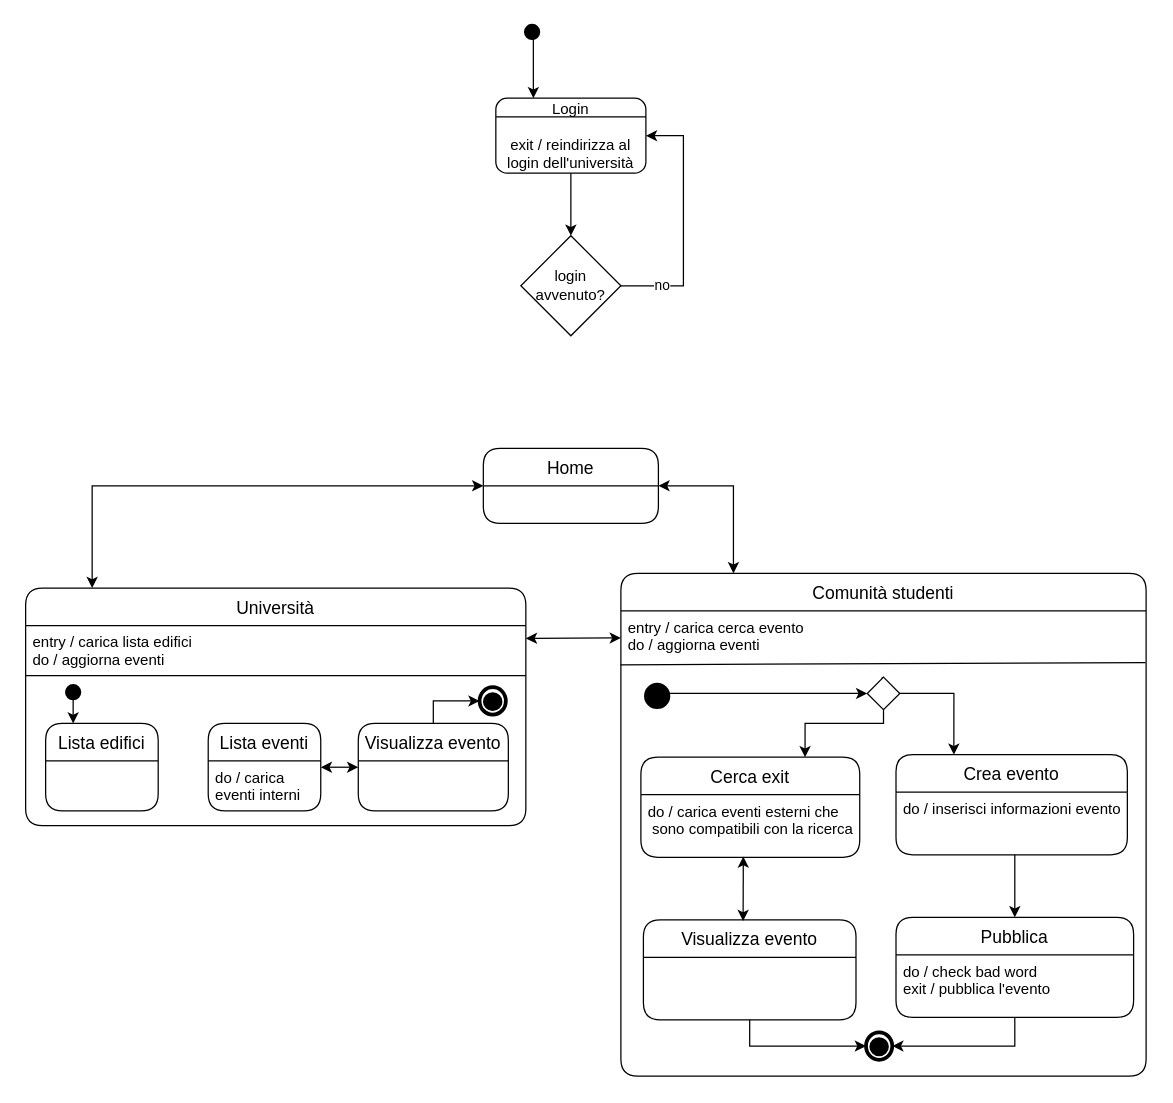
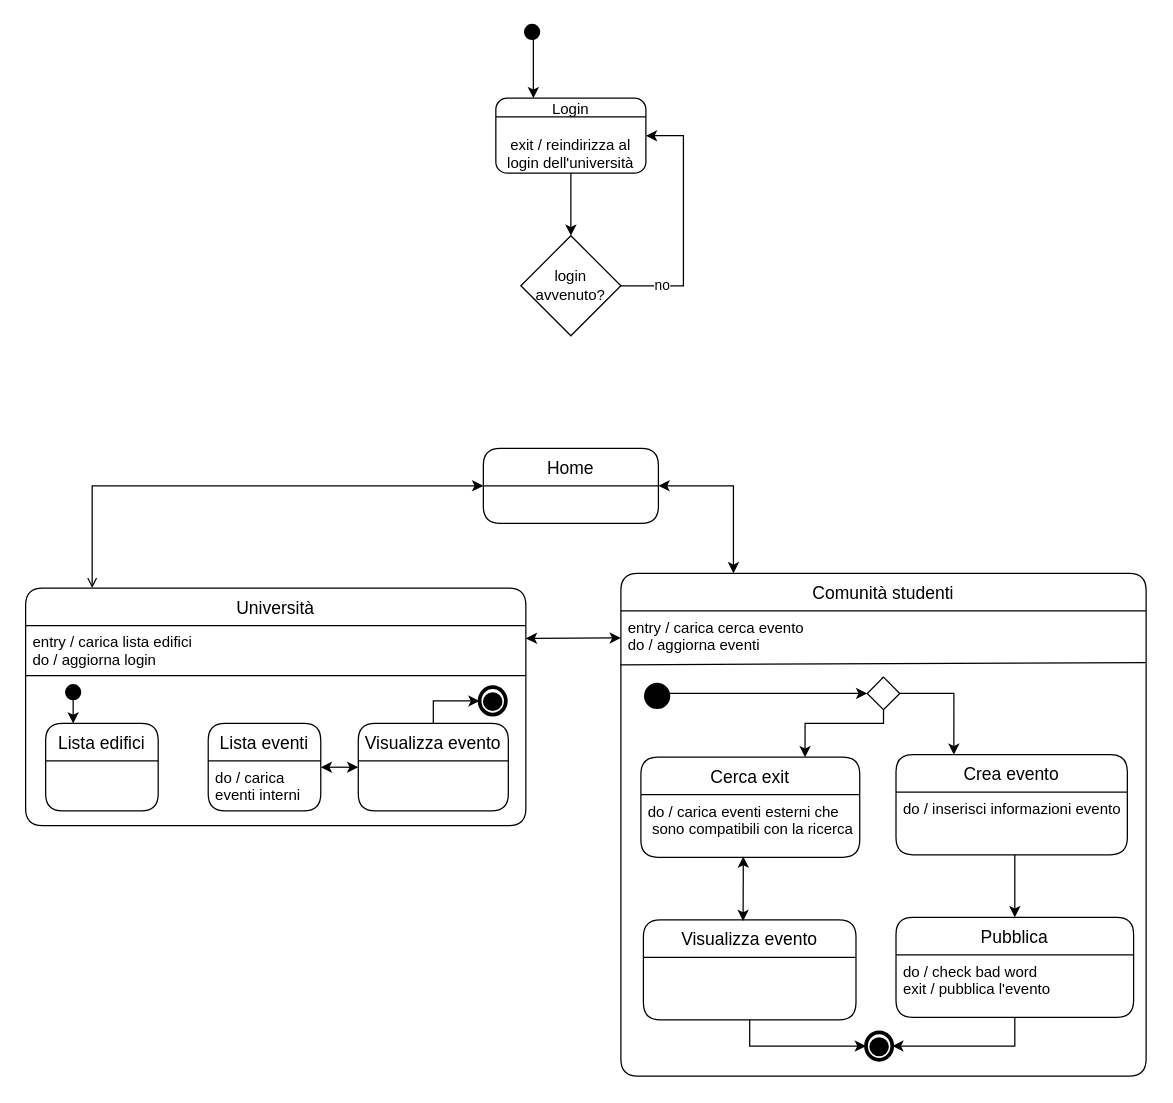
(92, 578) -> (92, 580)
(131, 642) -> (131, 642)
